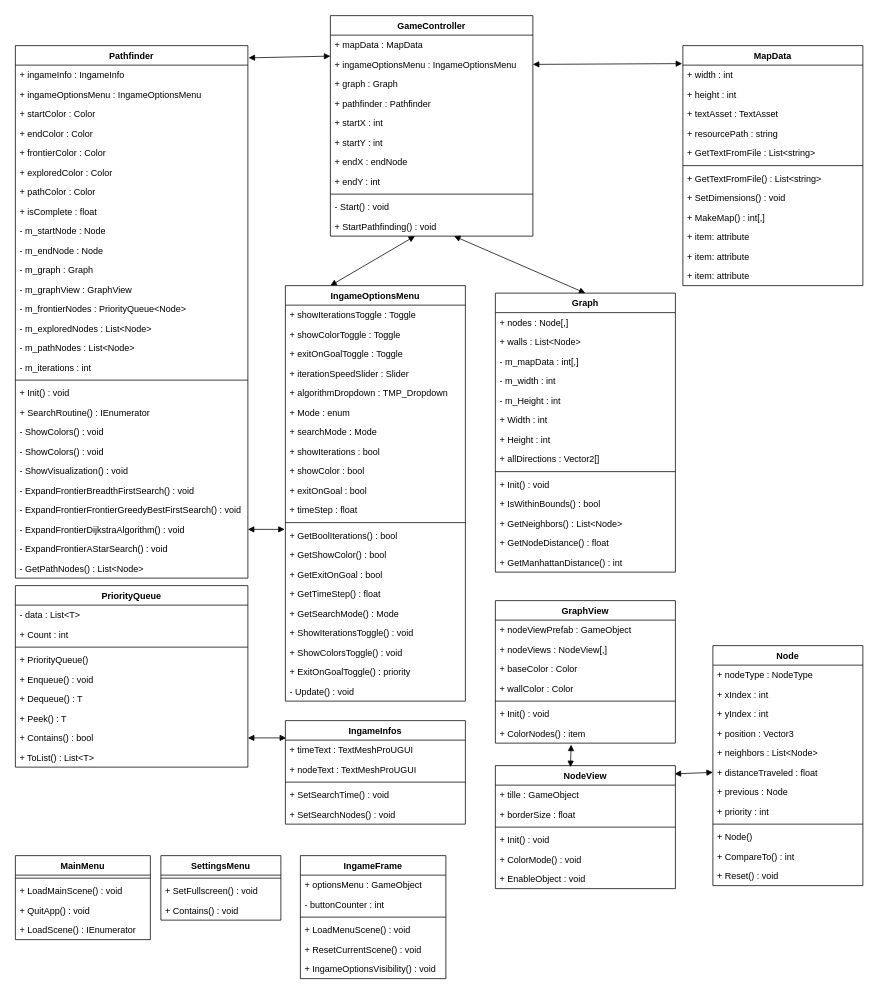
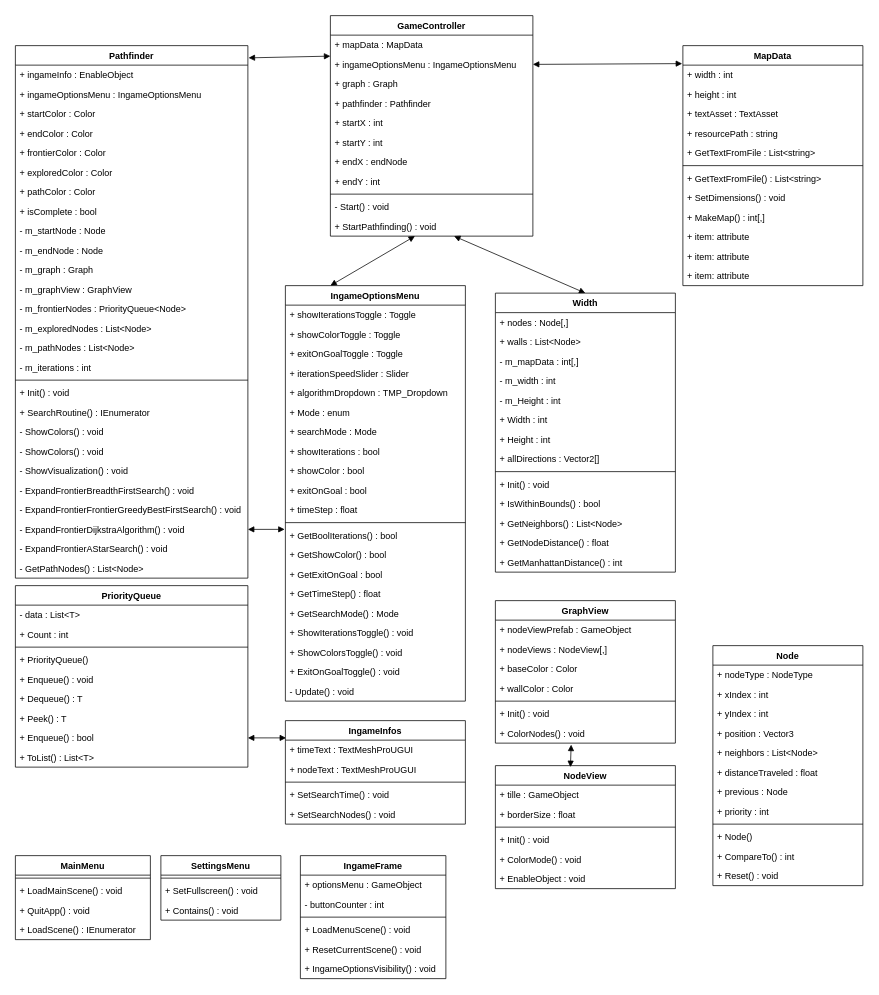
(77, 75) -> (81, 75)
(62, 212) -> (59, 212)
(585, 303) -> (585, 303)
(357, 672) -> (348, 672)
(545, 734) -> (545, 734)
(60, 738) -> (59, 738)
(694, 773) -> none
